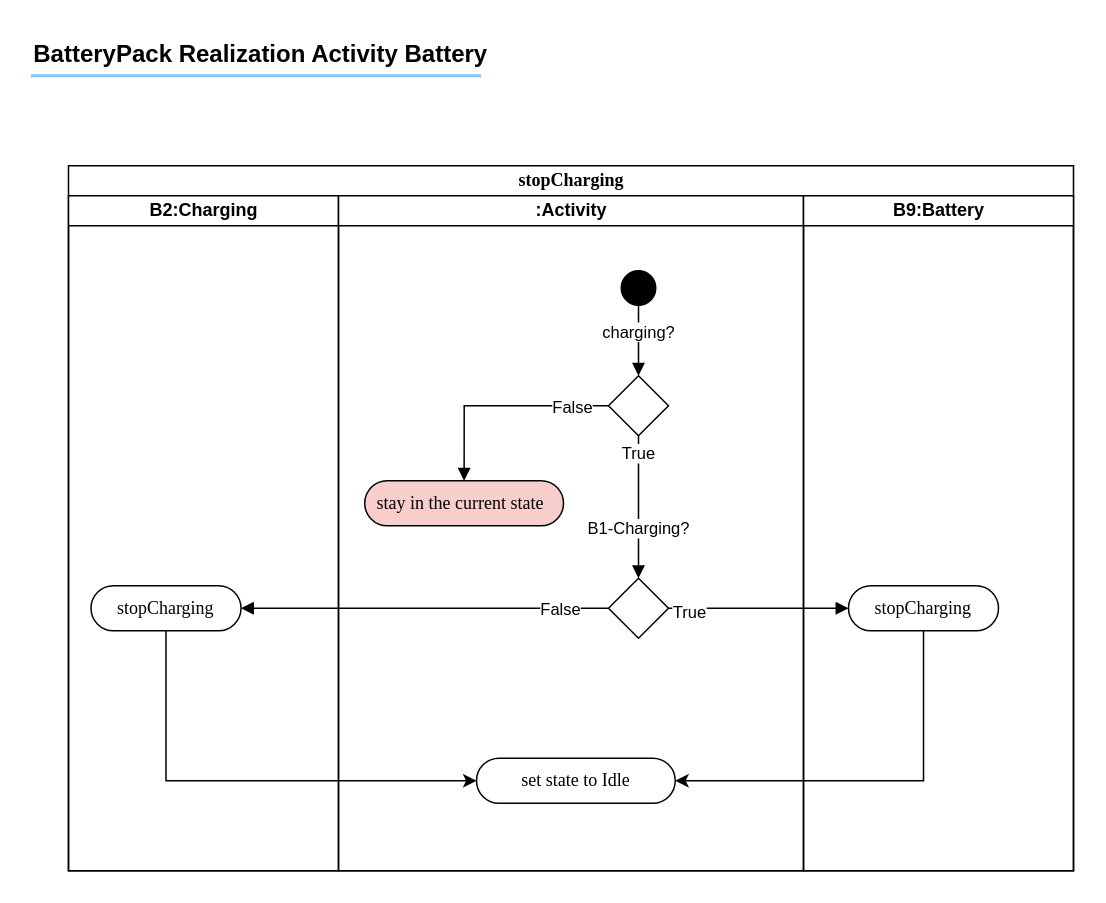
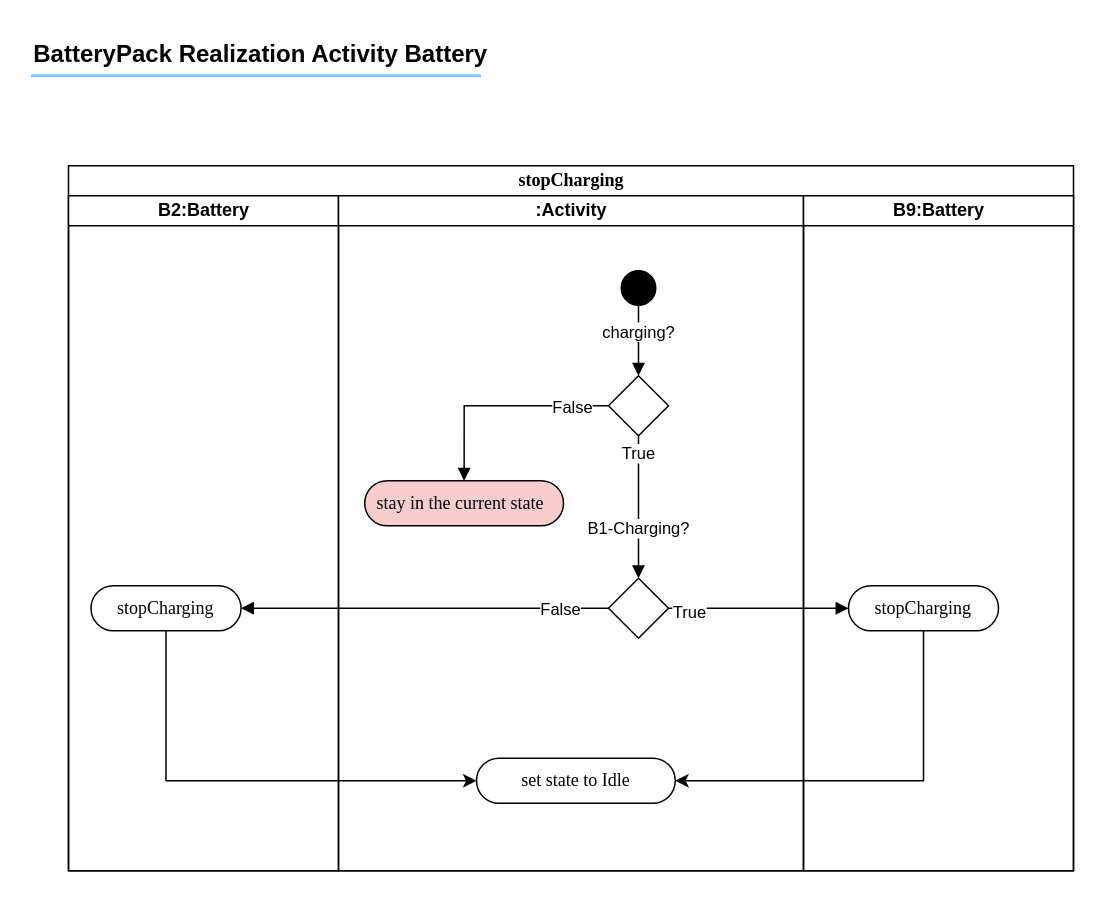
(204, 211) -> (204, 211)
